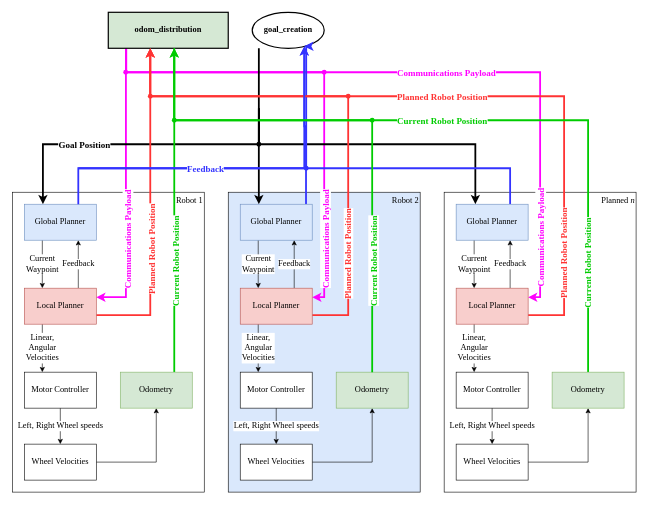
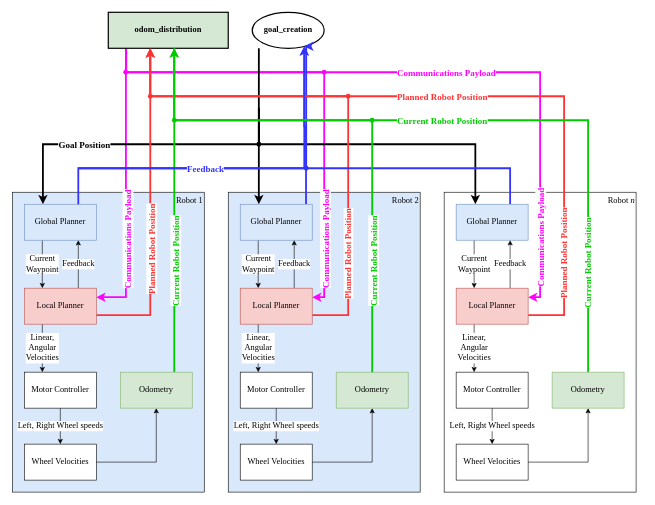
(616, 202) -> (620, 202)
(108, 342) -> (108, 342)
